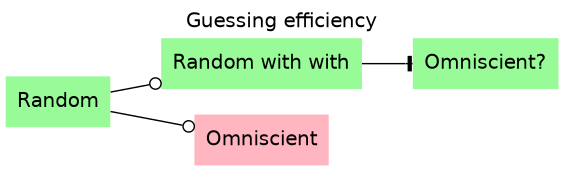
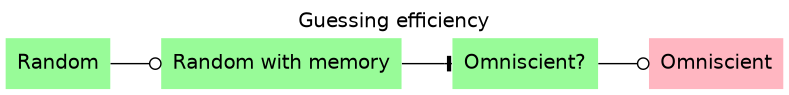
(262, 64) -> (281, 64)
(147, 118) -> (618, 64)
